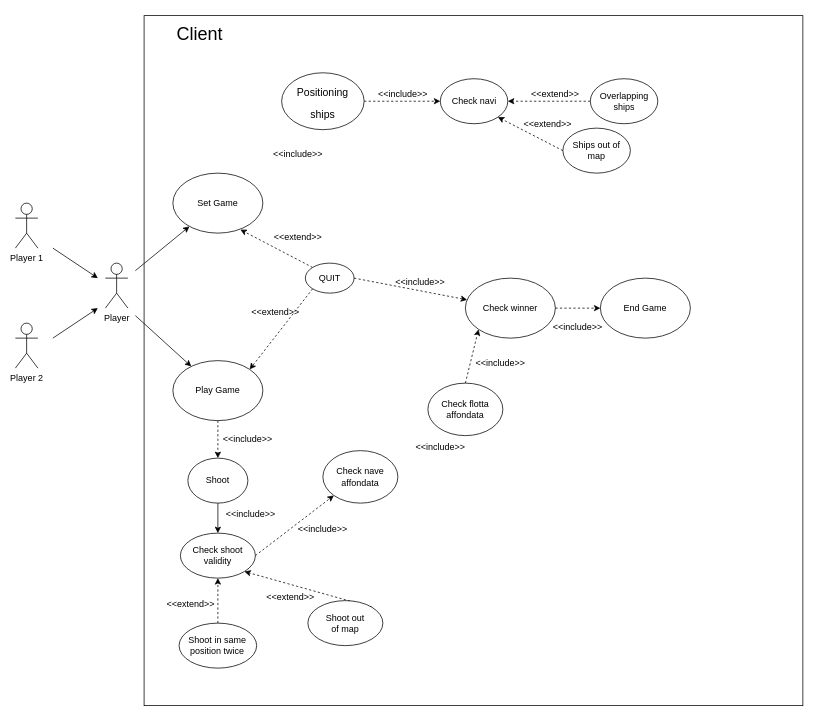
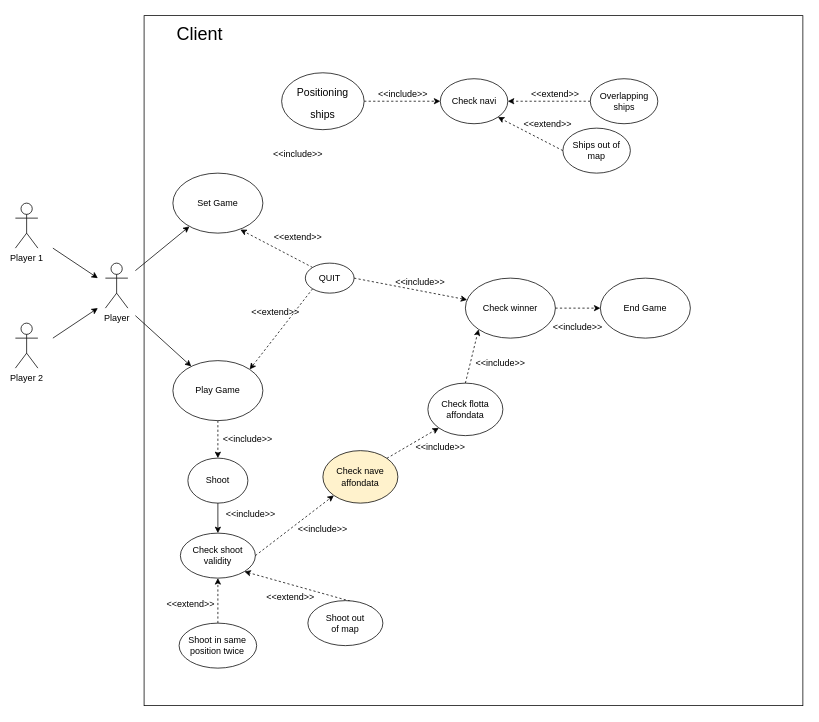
none -> (410, 444)
(360, 477) -> (360, 477)
